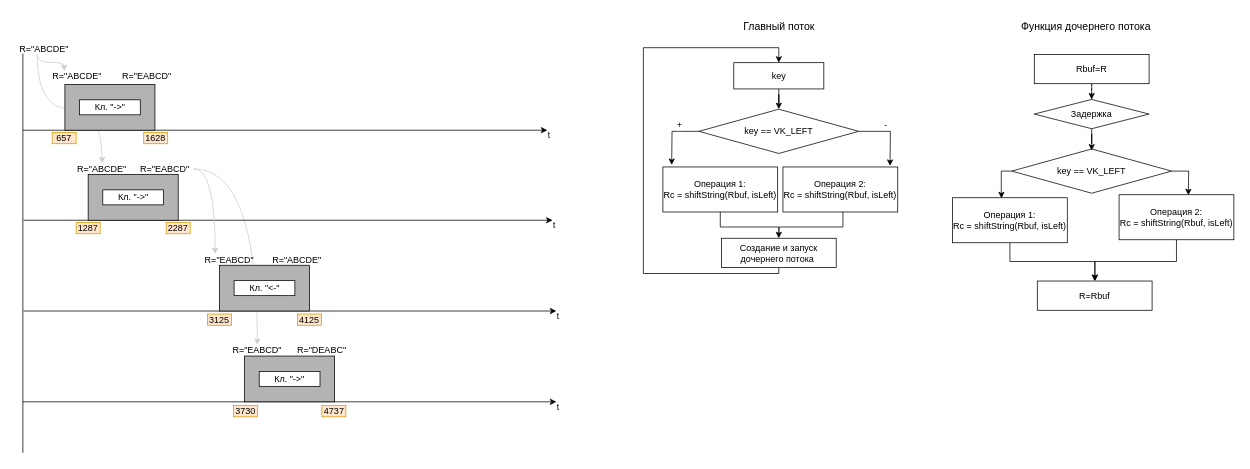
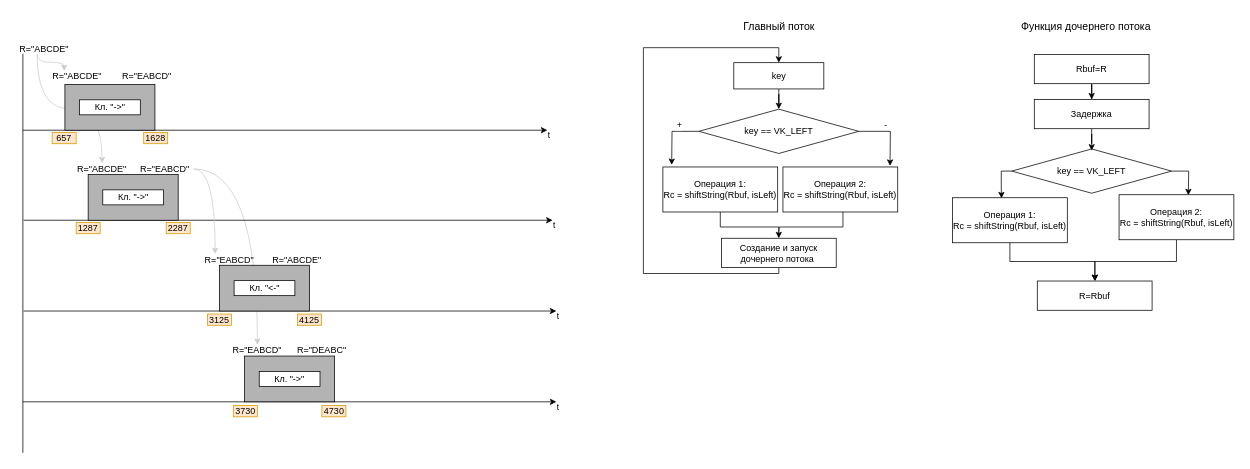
(1091, 94) -> (1091, 94)
(1091, 114) -> (1091, 114)
(334, 411) -> (334, 411)
